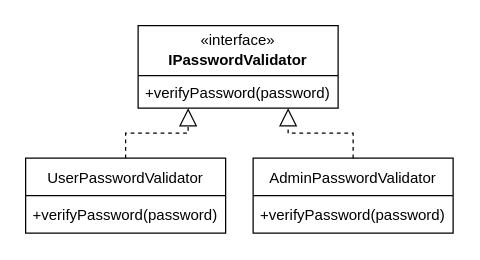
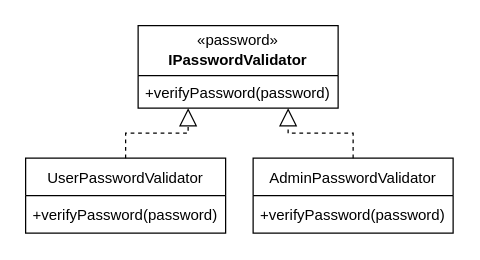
(238, 41) -> (238, 41)
